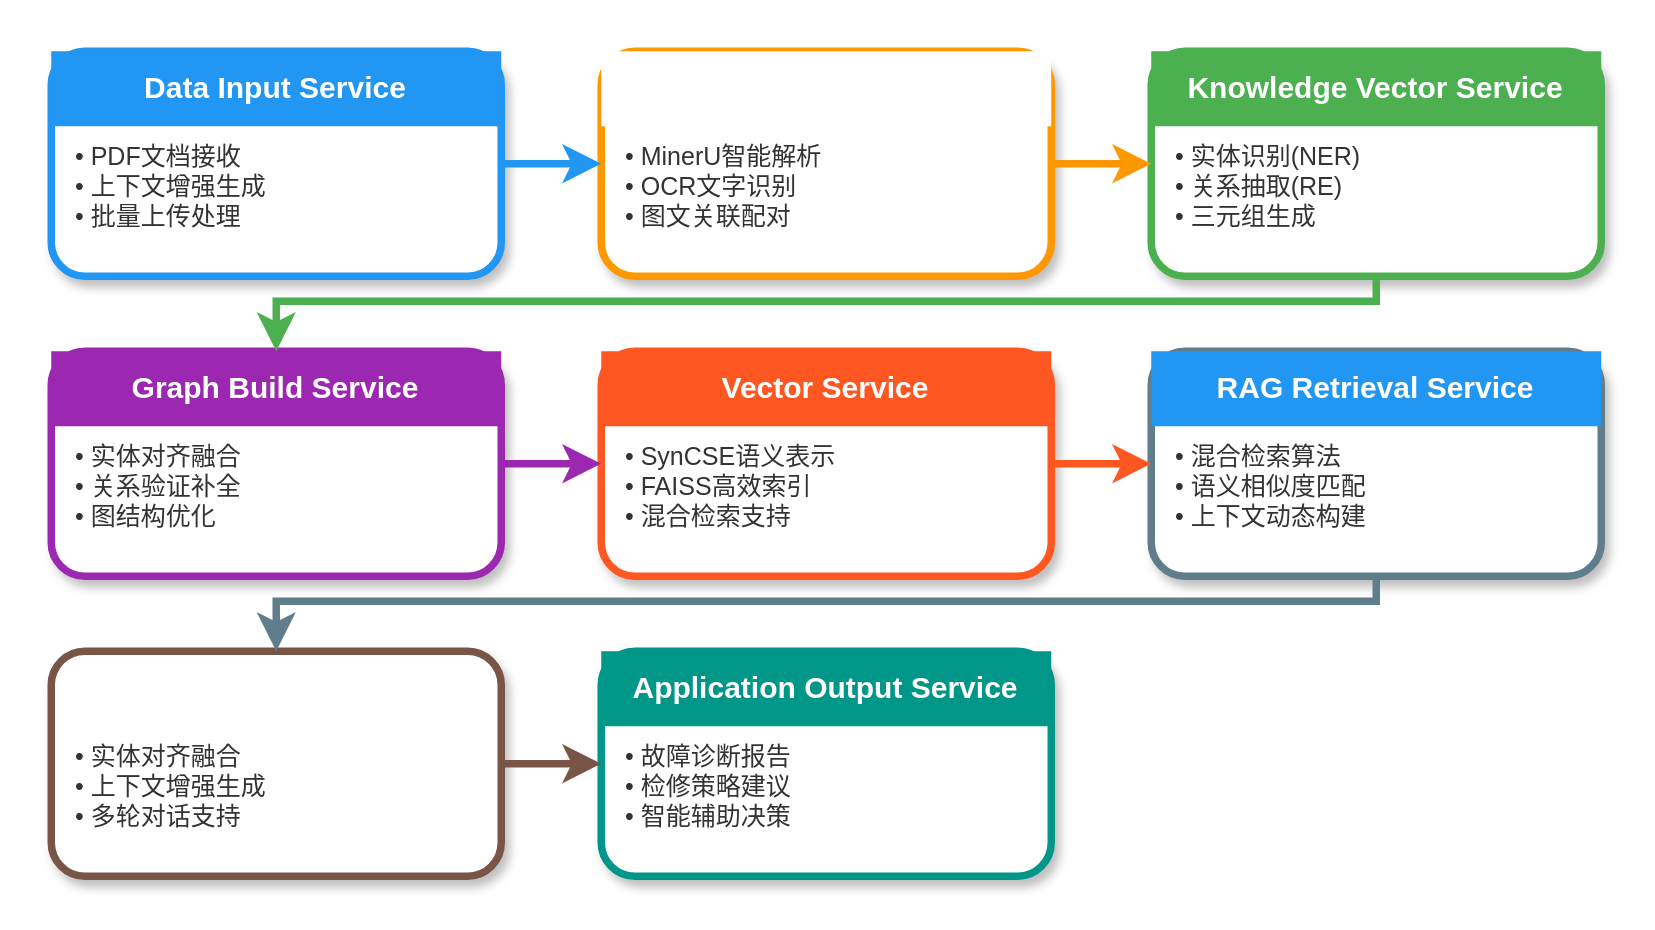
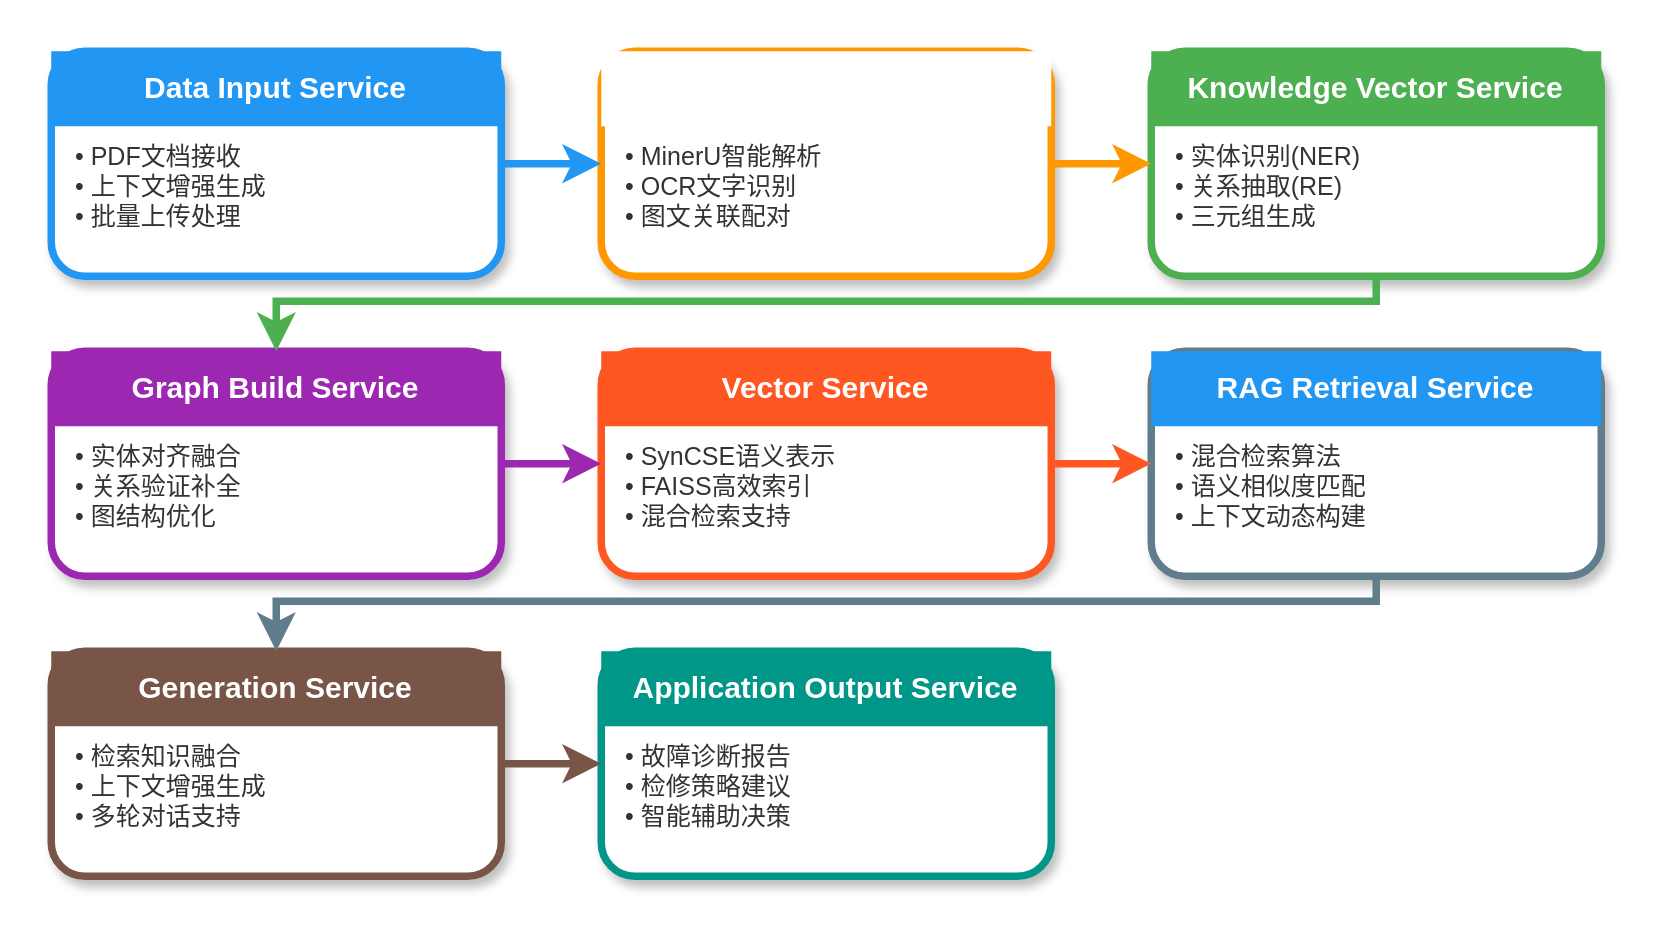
none -> (276, 689)
(175, 789) -> (175, 789)
